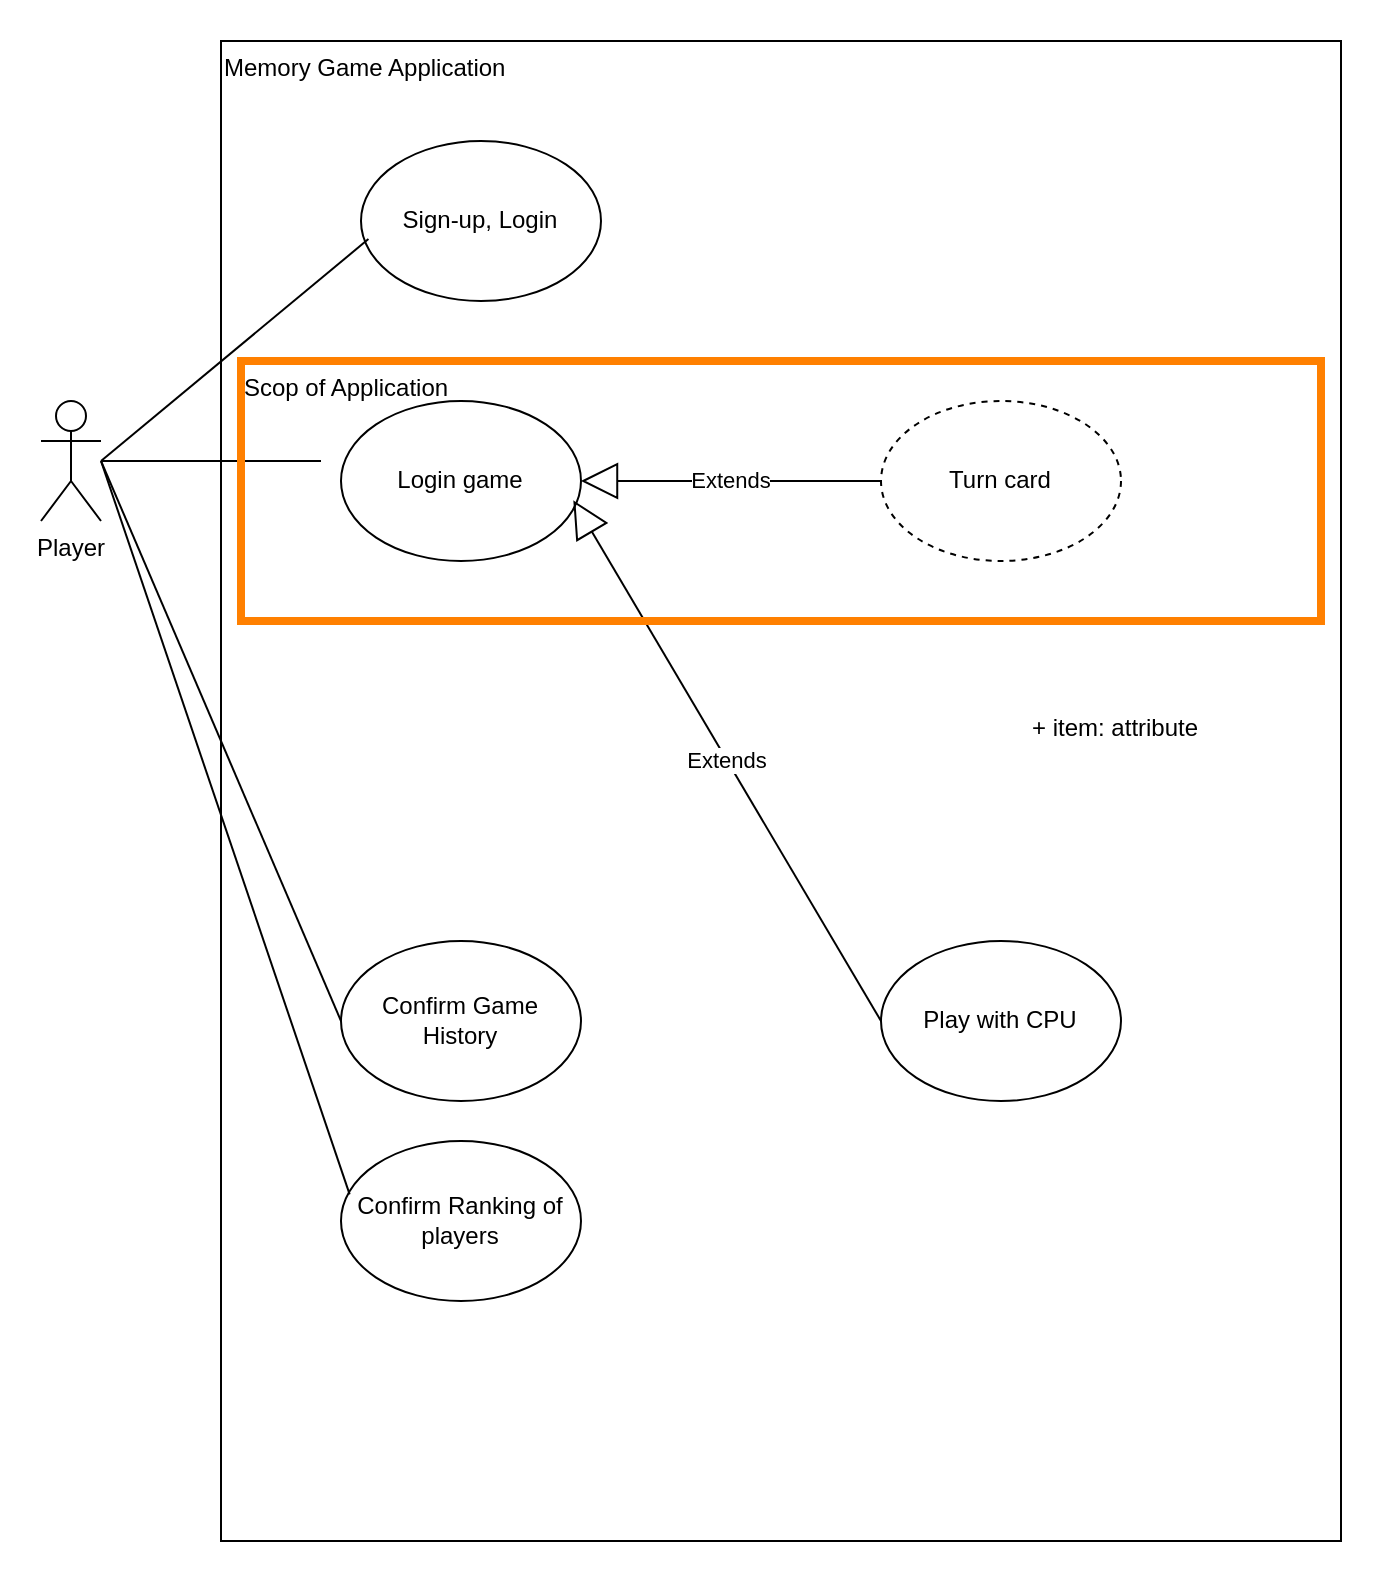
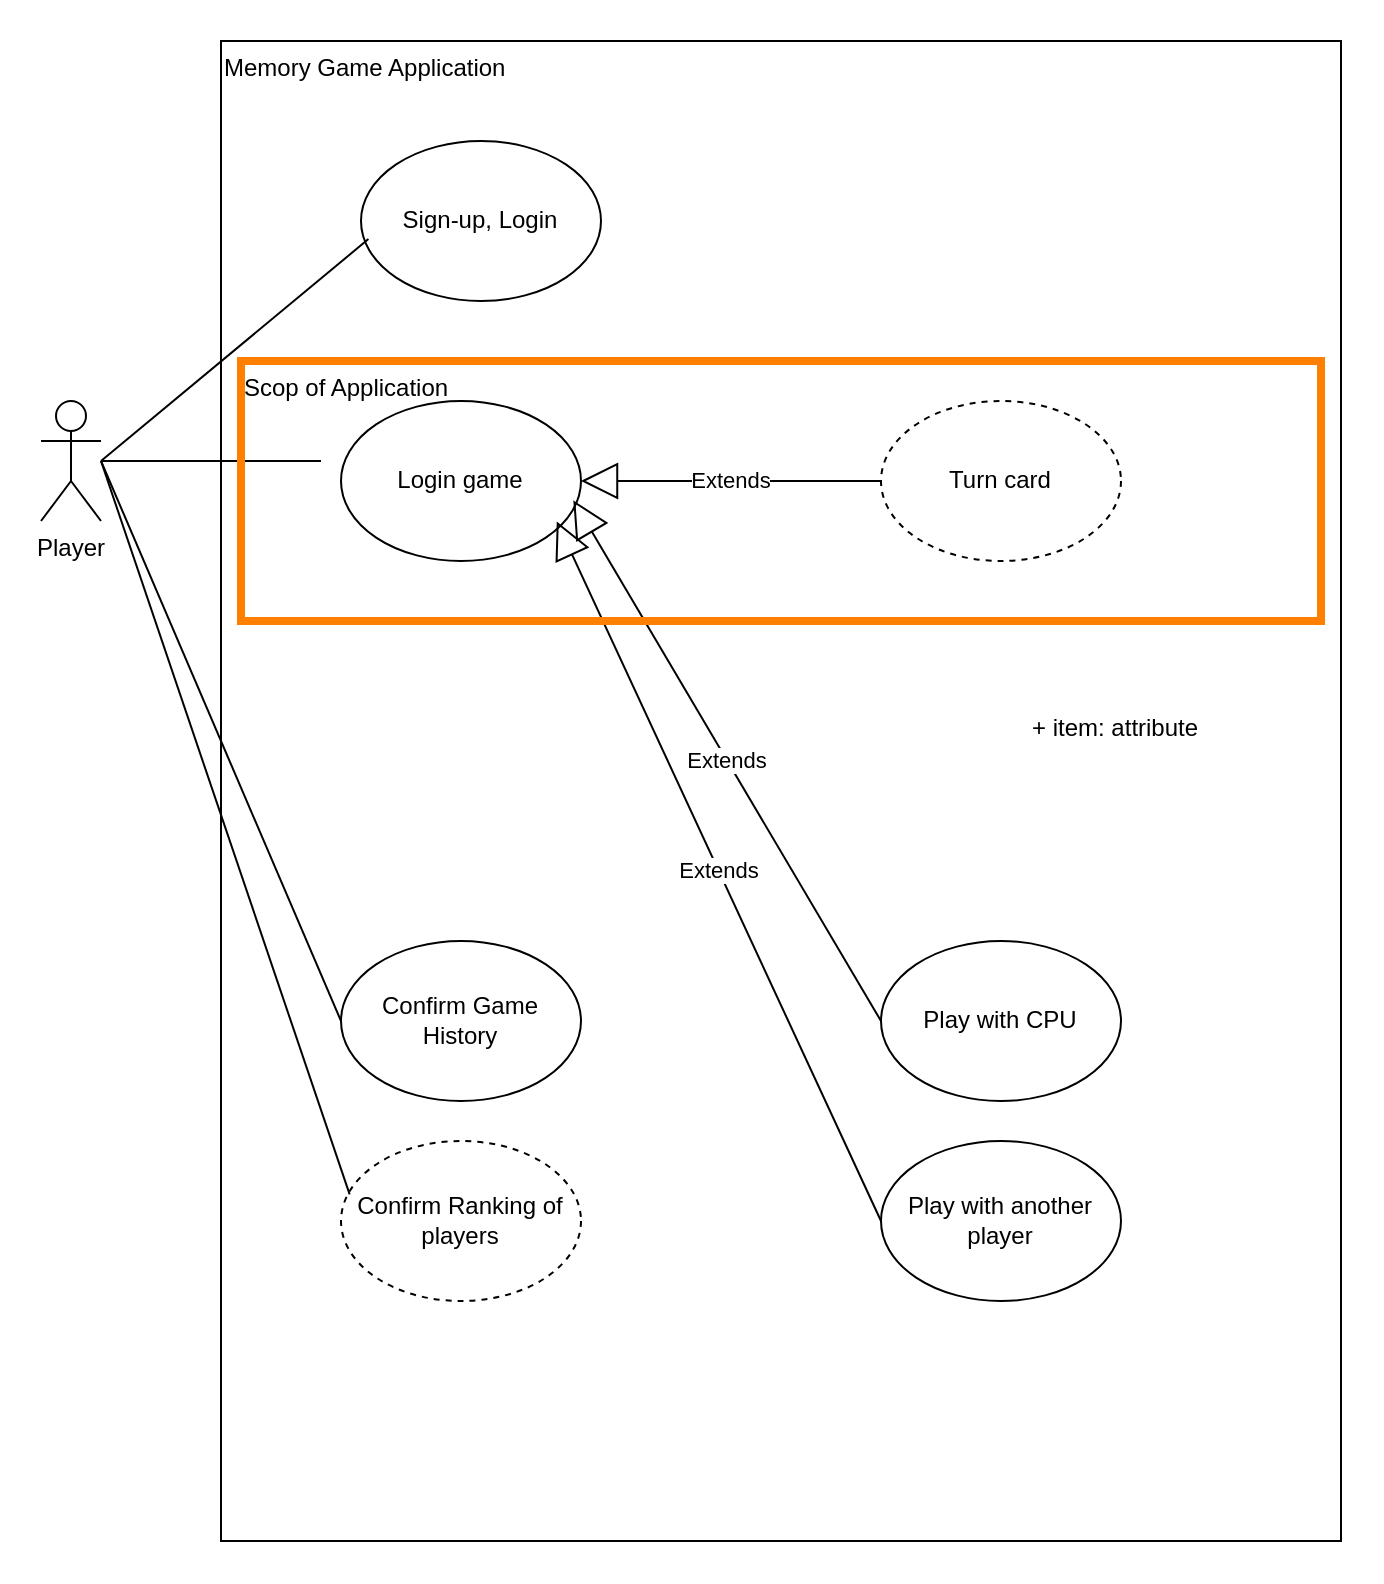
none -> (727, 888)
(461, 1221) -> (461, 1221)
none -> (1001, 1221)
